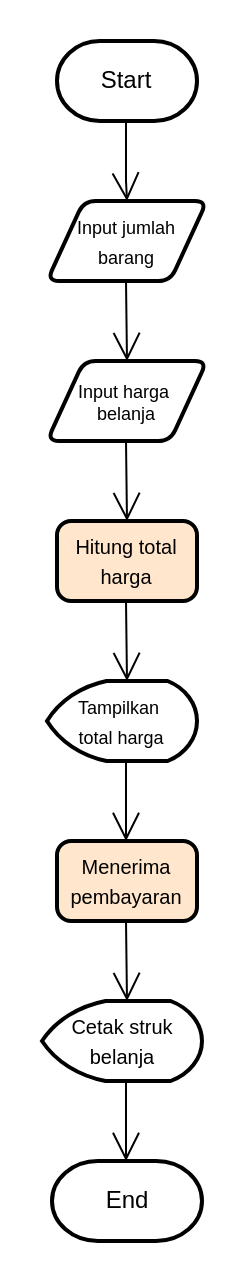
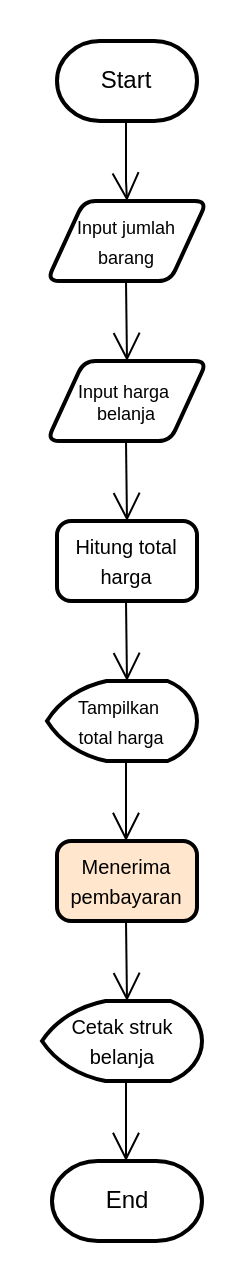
(127, 561) -> (127, 561)
